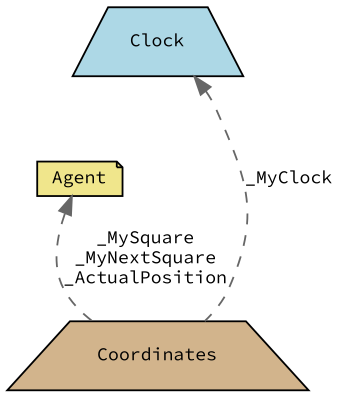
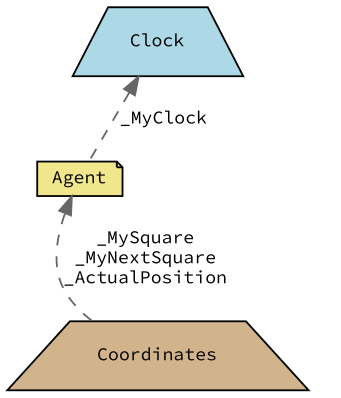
(247, 208) -> (109, 127)
